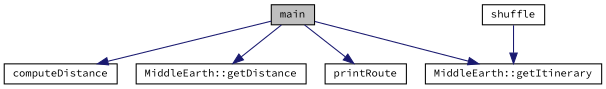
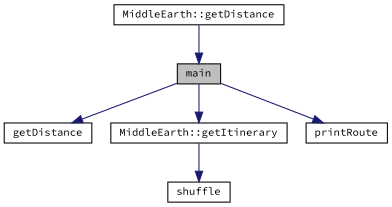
(514, 39) -> (199, 157)
(261, 41) -> (199, 39)
(61, 74) -> (48, 133)
